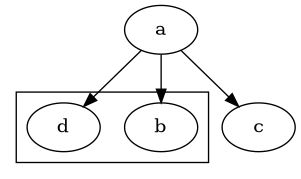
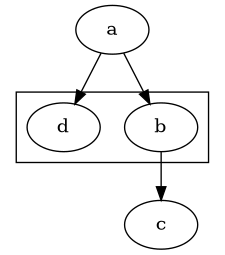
(205, 74) -> (161, 171)
